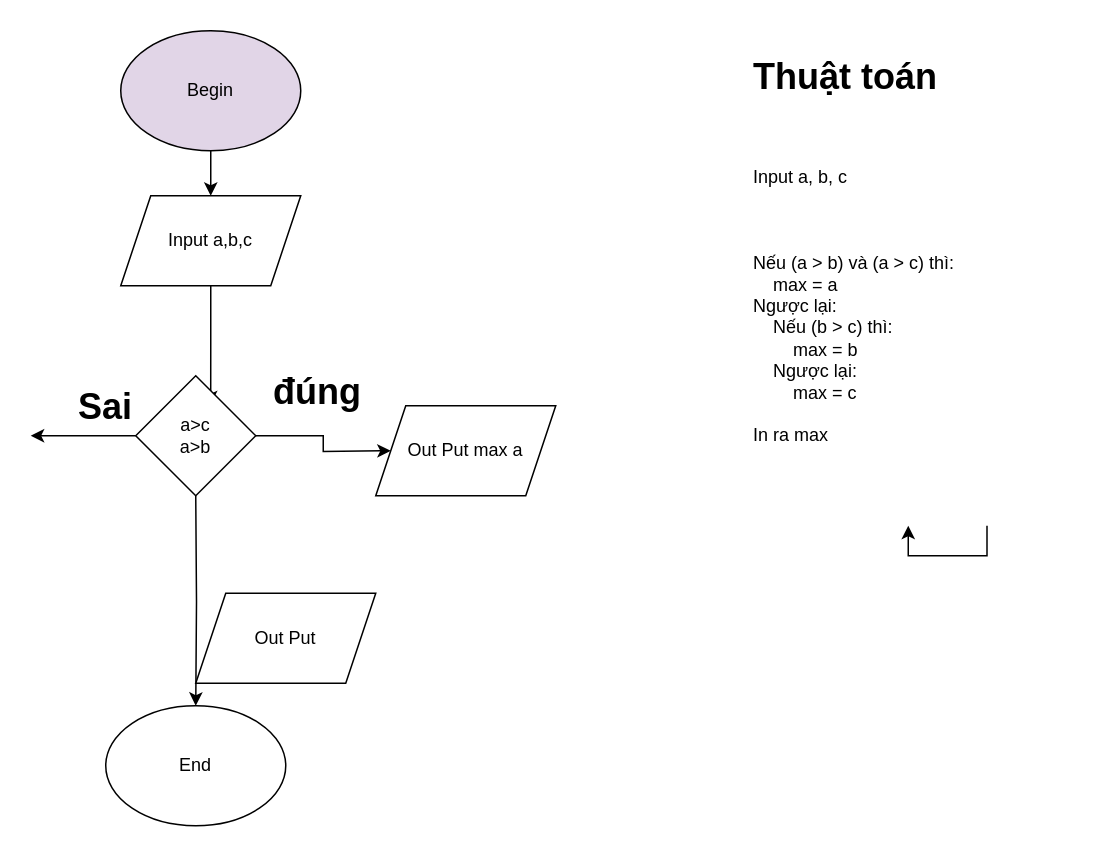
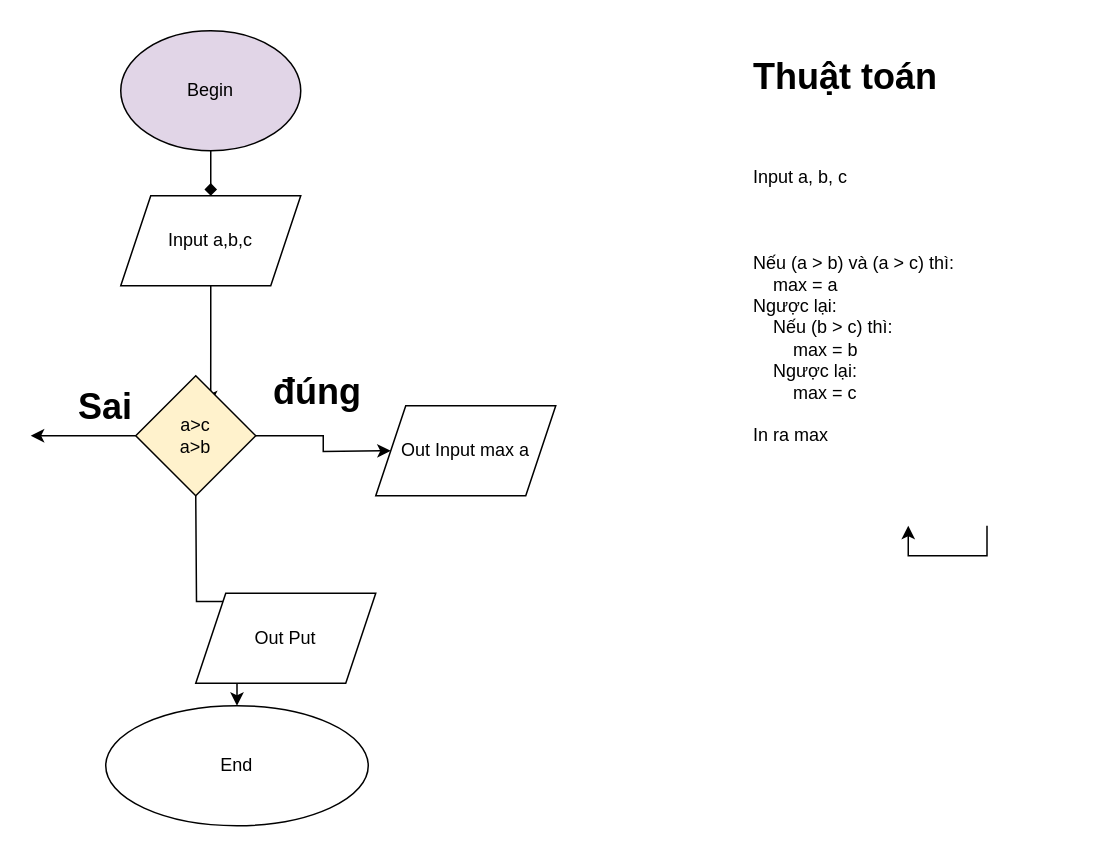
(211, 184) -> (211, 183)
(196, 436) -> (196, 436)
(466, 451) -> (466, 451)
(196, 766) -> (237, 766)
